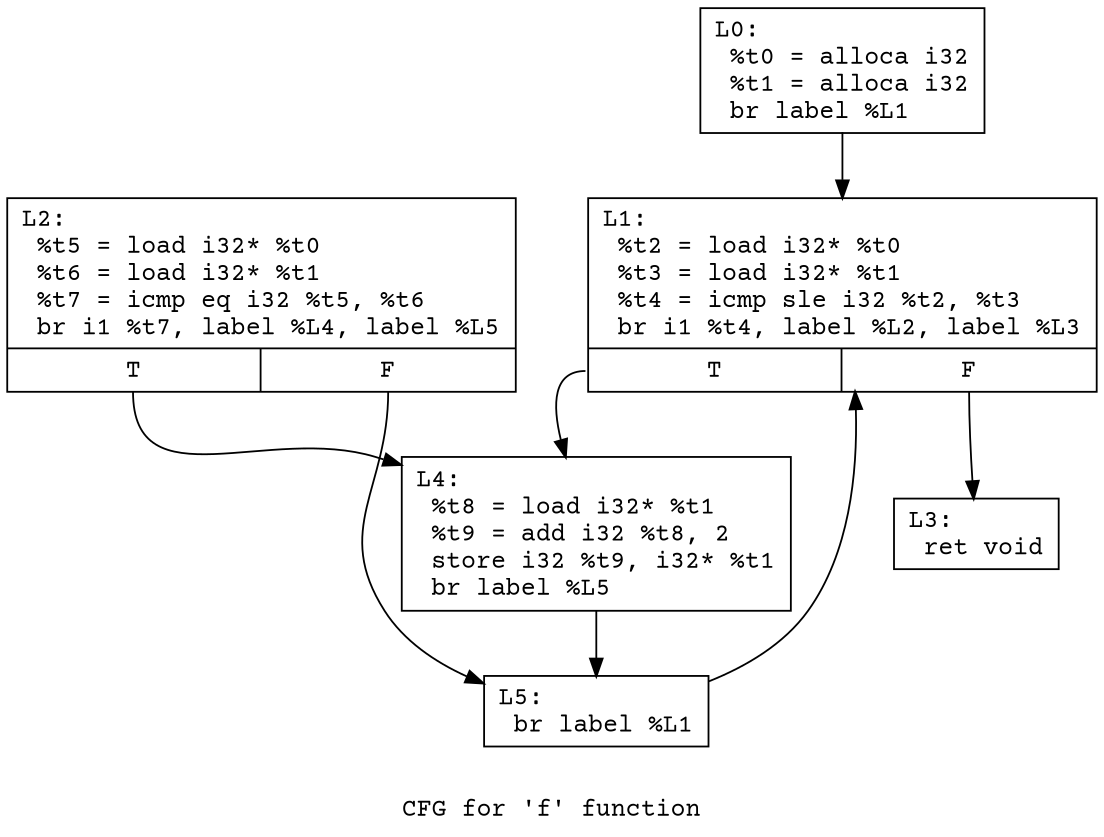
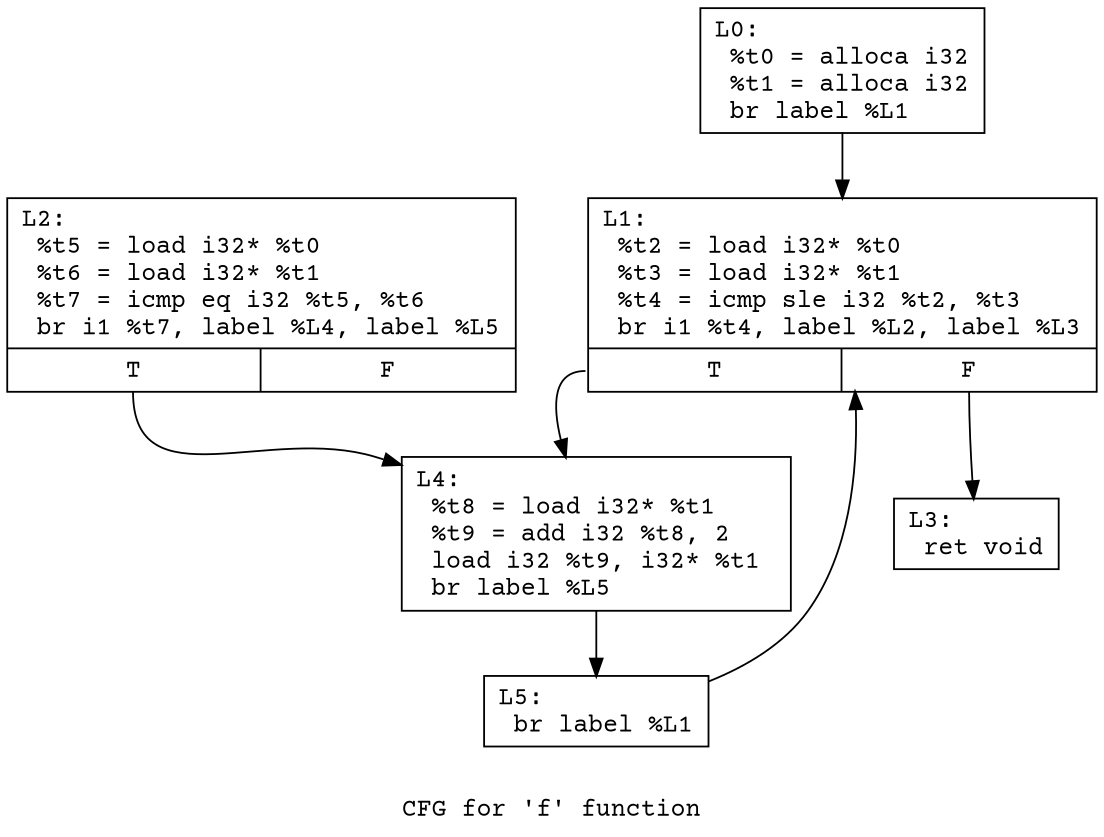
(363, 556) -> none
(596, 560) -> (588, 560)
